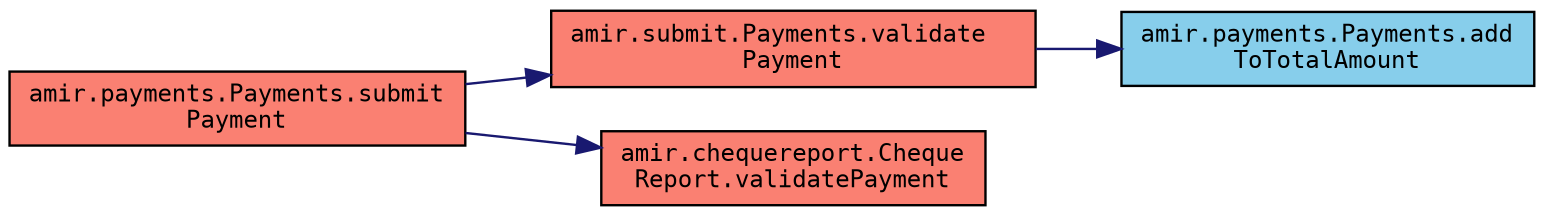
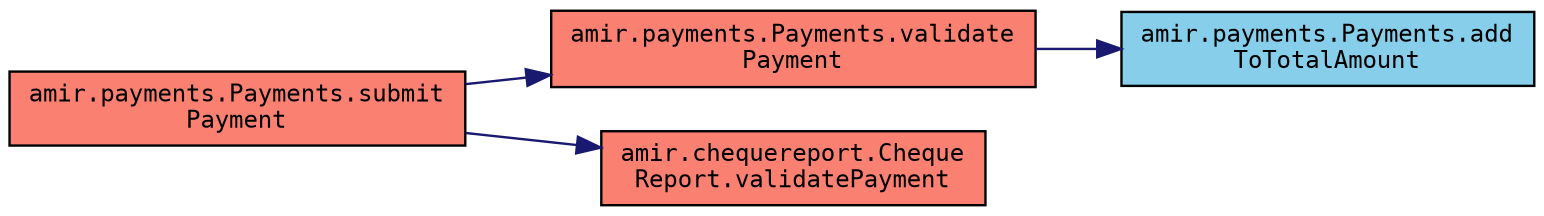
(793, 49) -> (793, 49)
